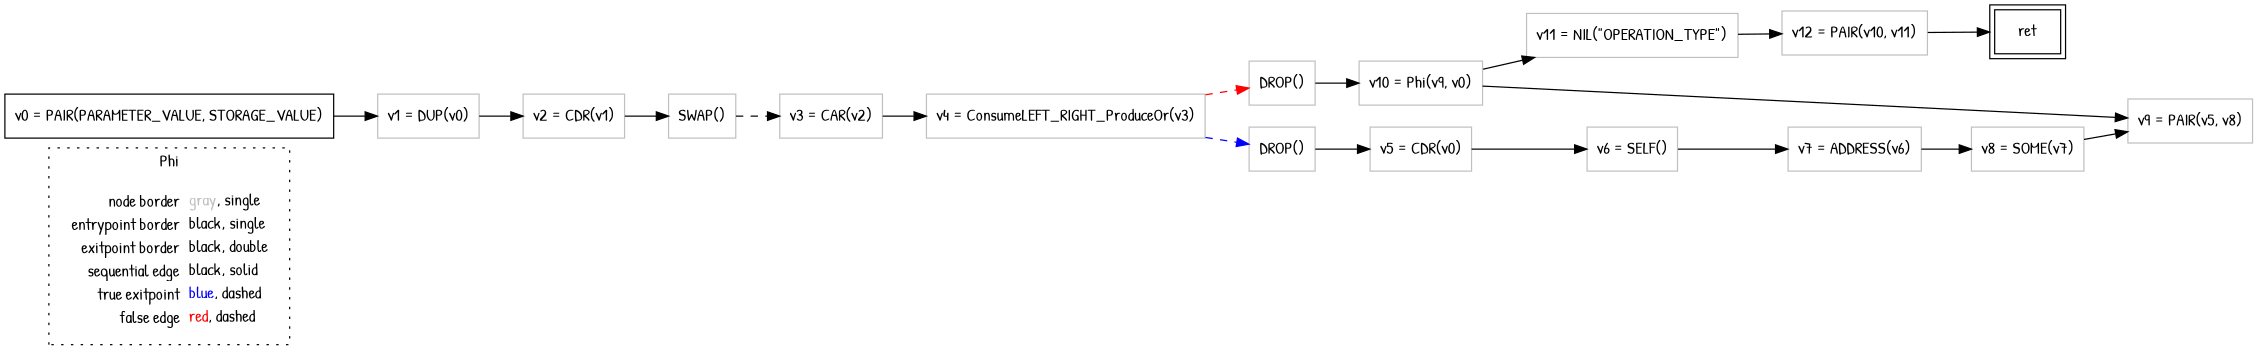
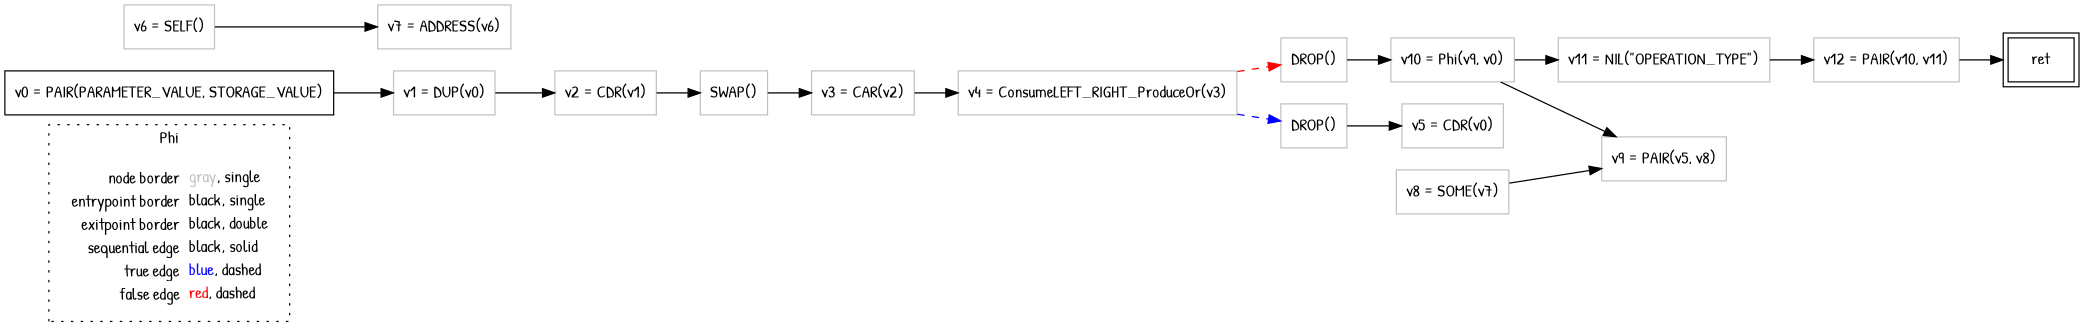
(752, 116) -> (784, 93)
(1523, 149) -> none
(1940, 149) -> none
(141, 295) -> (154, 271)
